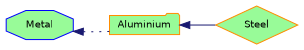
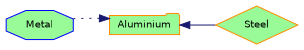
(96, 32) -> (86, 18)
